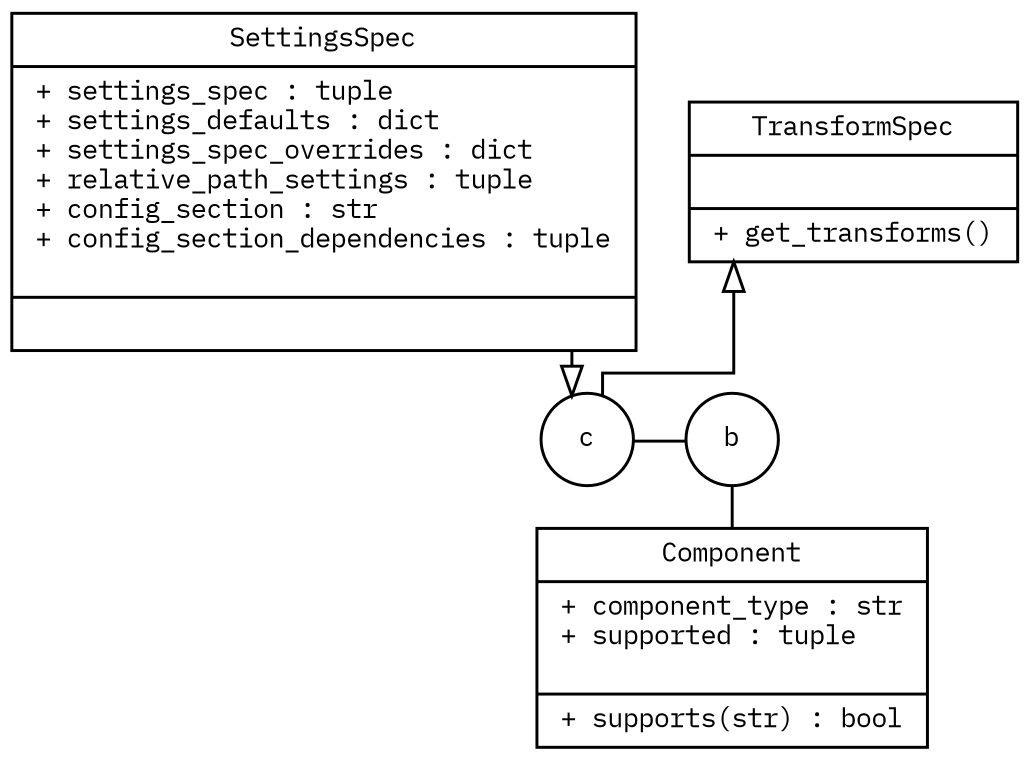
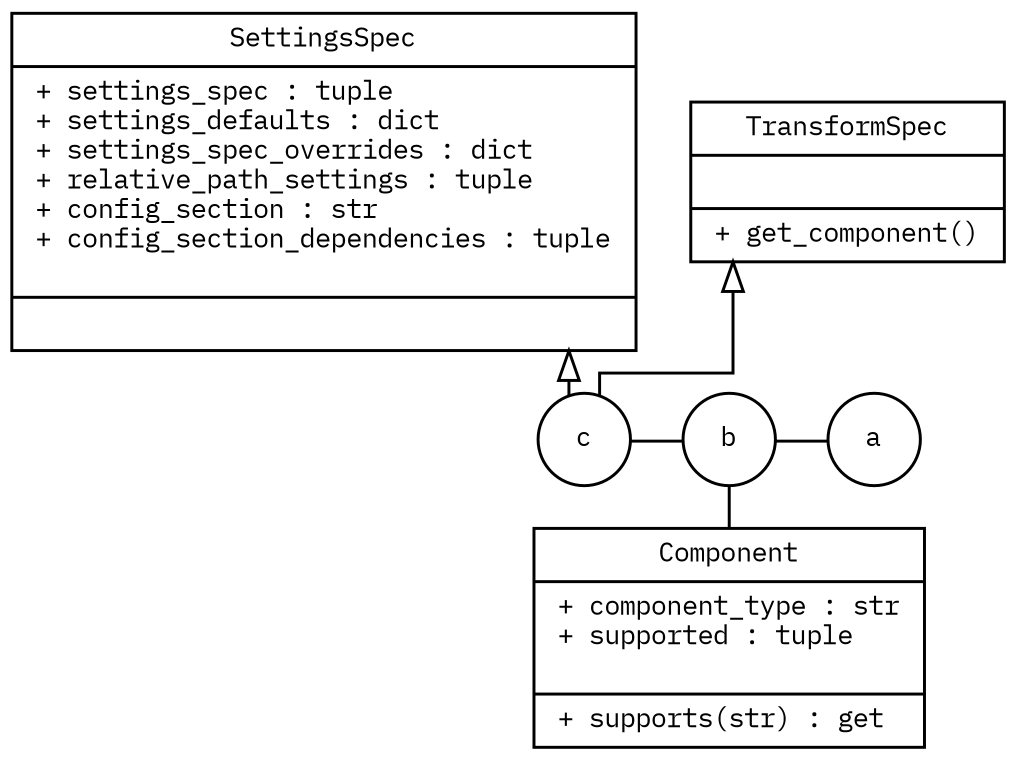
(853, 234) -> (848, 234)
(572, 359) -> (569, 388)
none -> (874, 439)
(732, 719) -> (722, 719)
